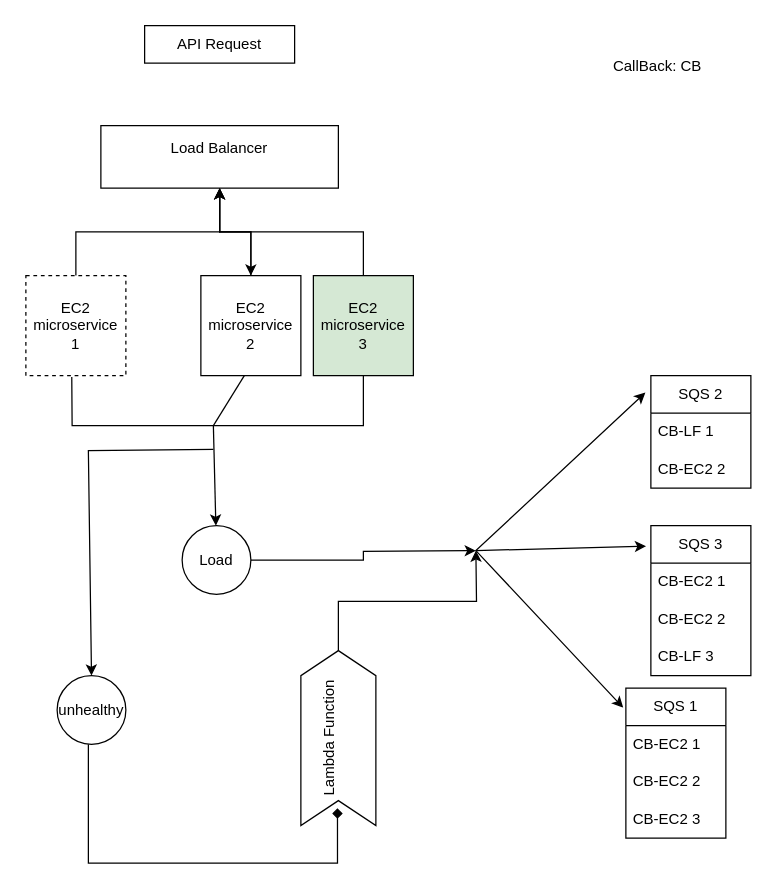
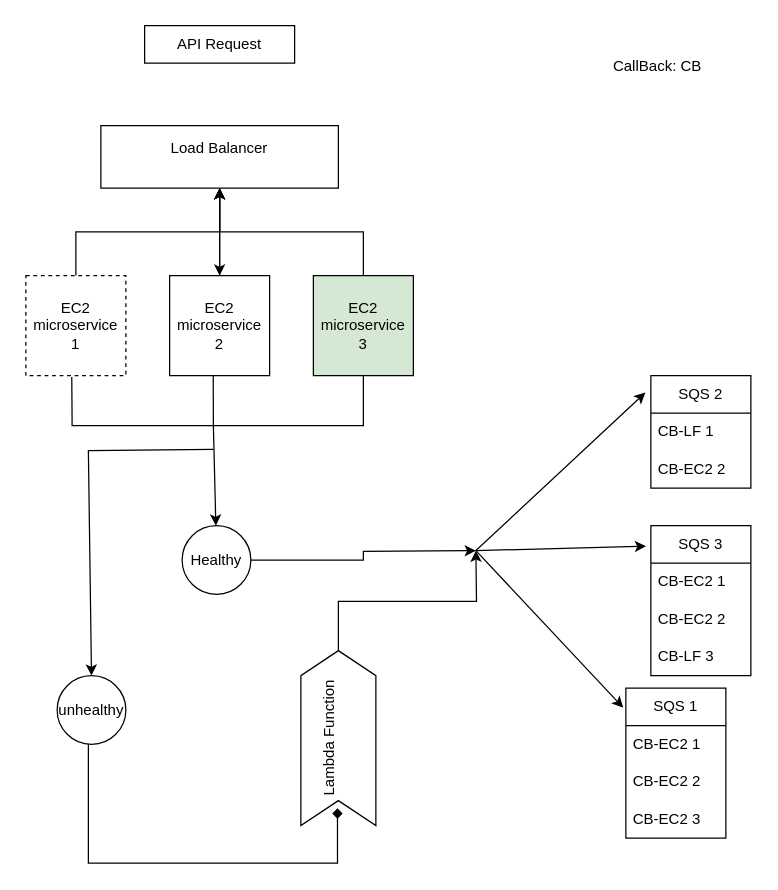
(251, 326) -> (219, 326)
(216, 561) -> (216, 561)
